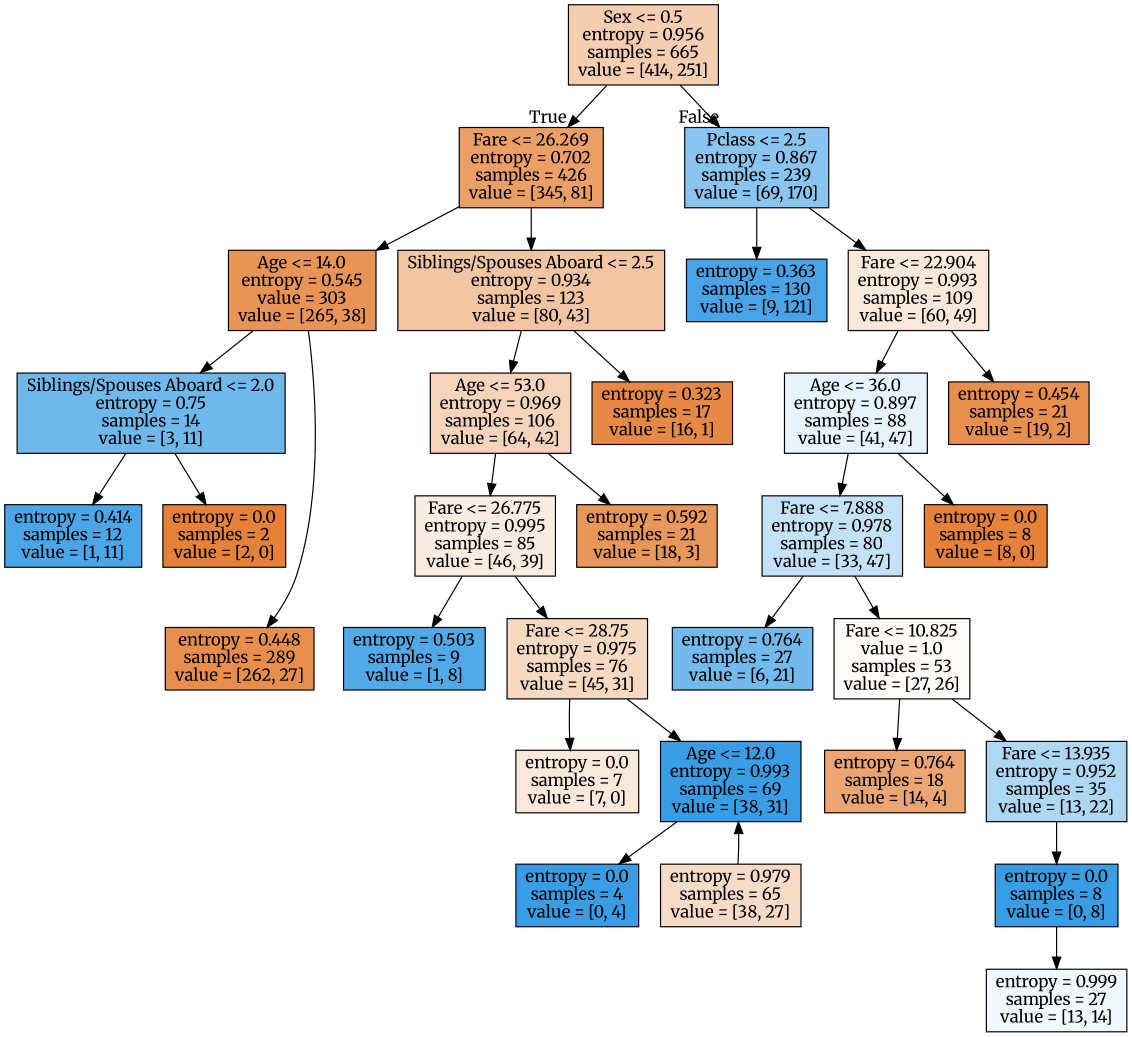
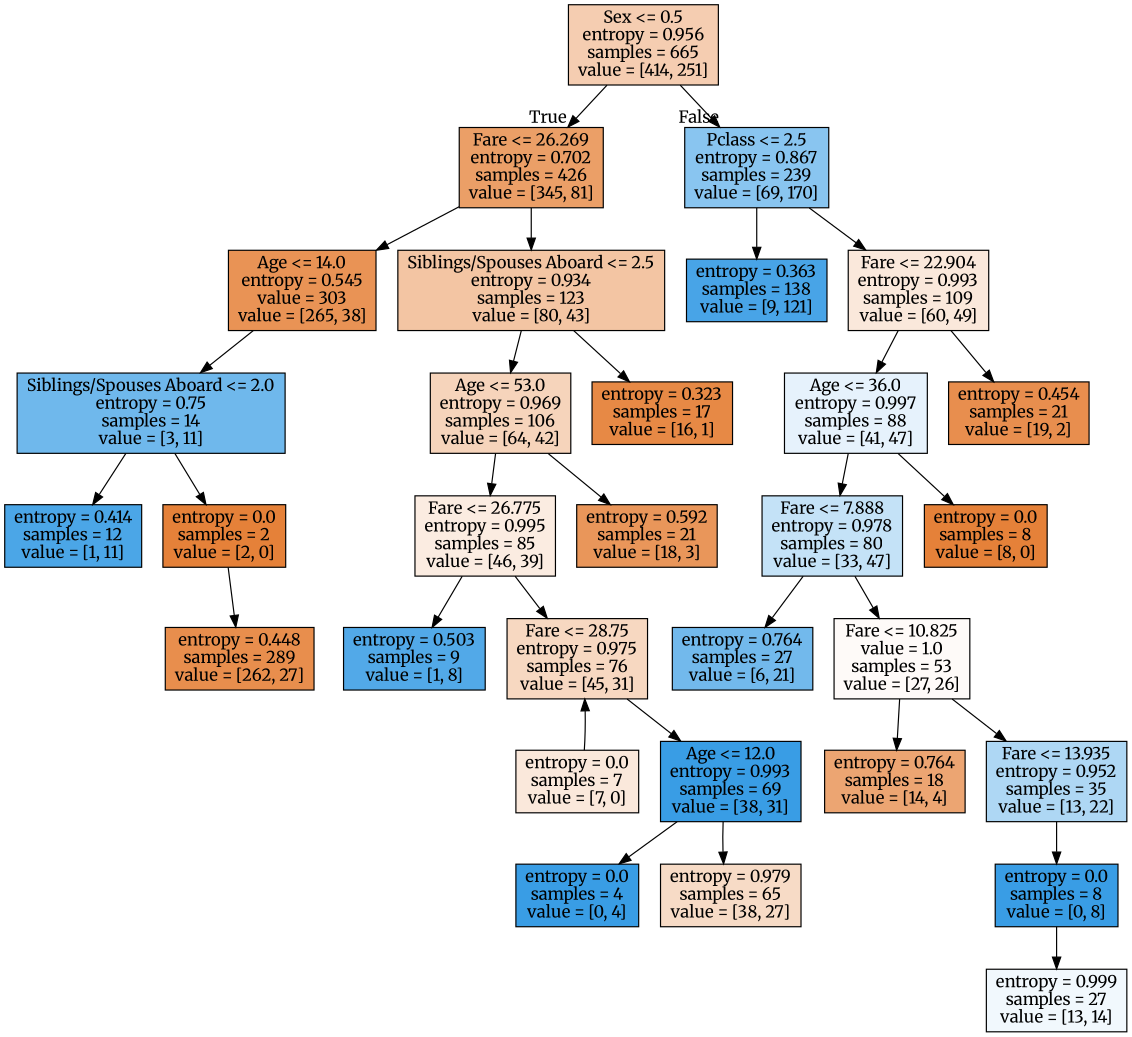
(757, 290) -> (757, 290)
(856, 413) -> (856, 413)
(314, 478) -> (231, 591)
(569, 719) -> (585, 731)
(739, 849) -> (723, 837)
